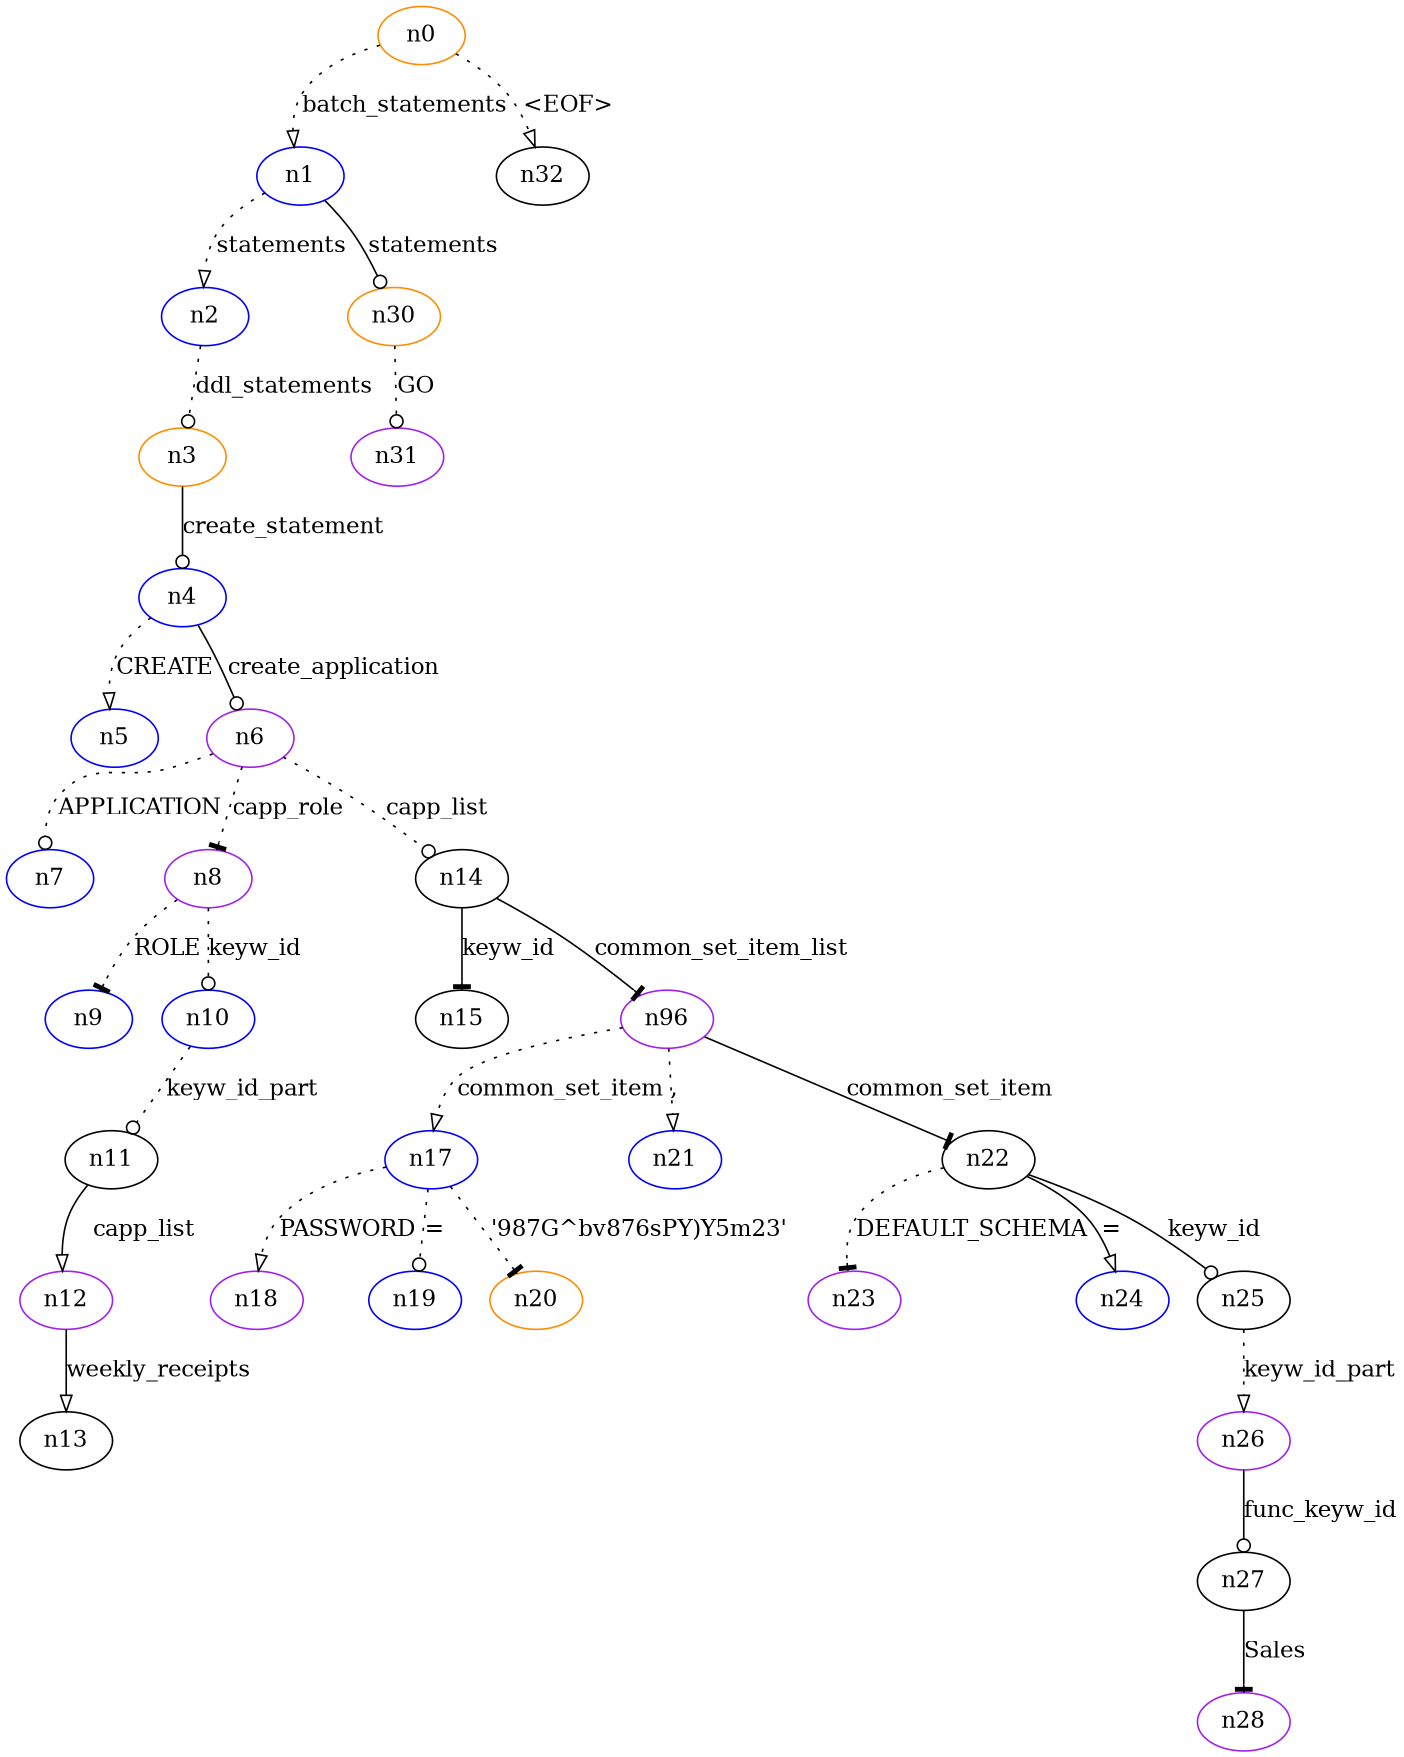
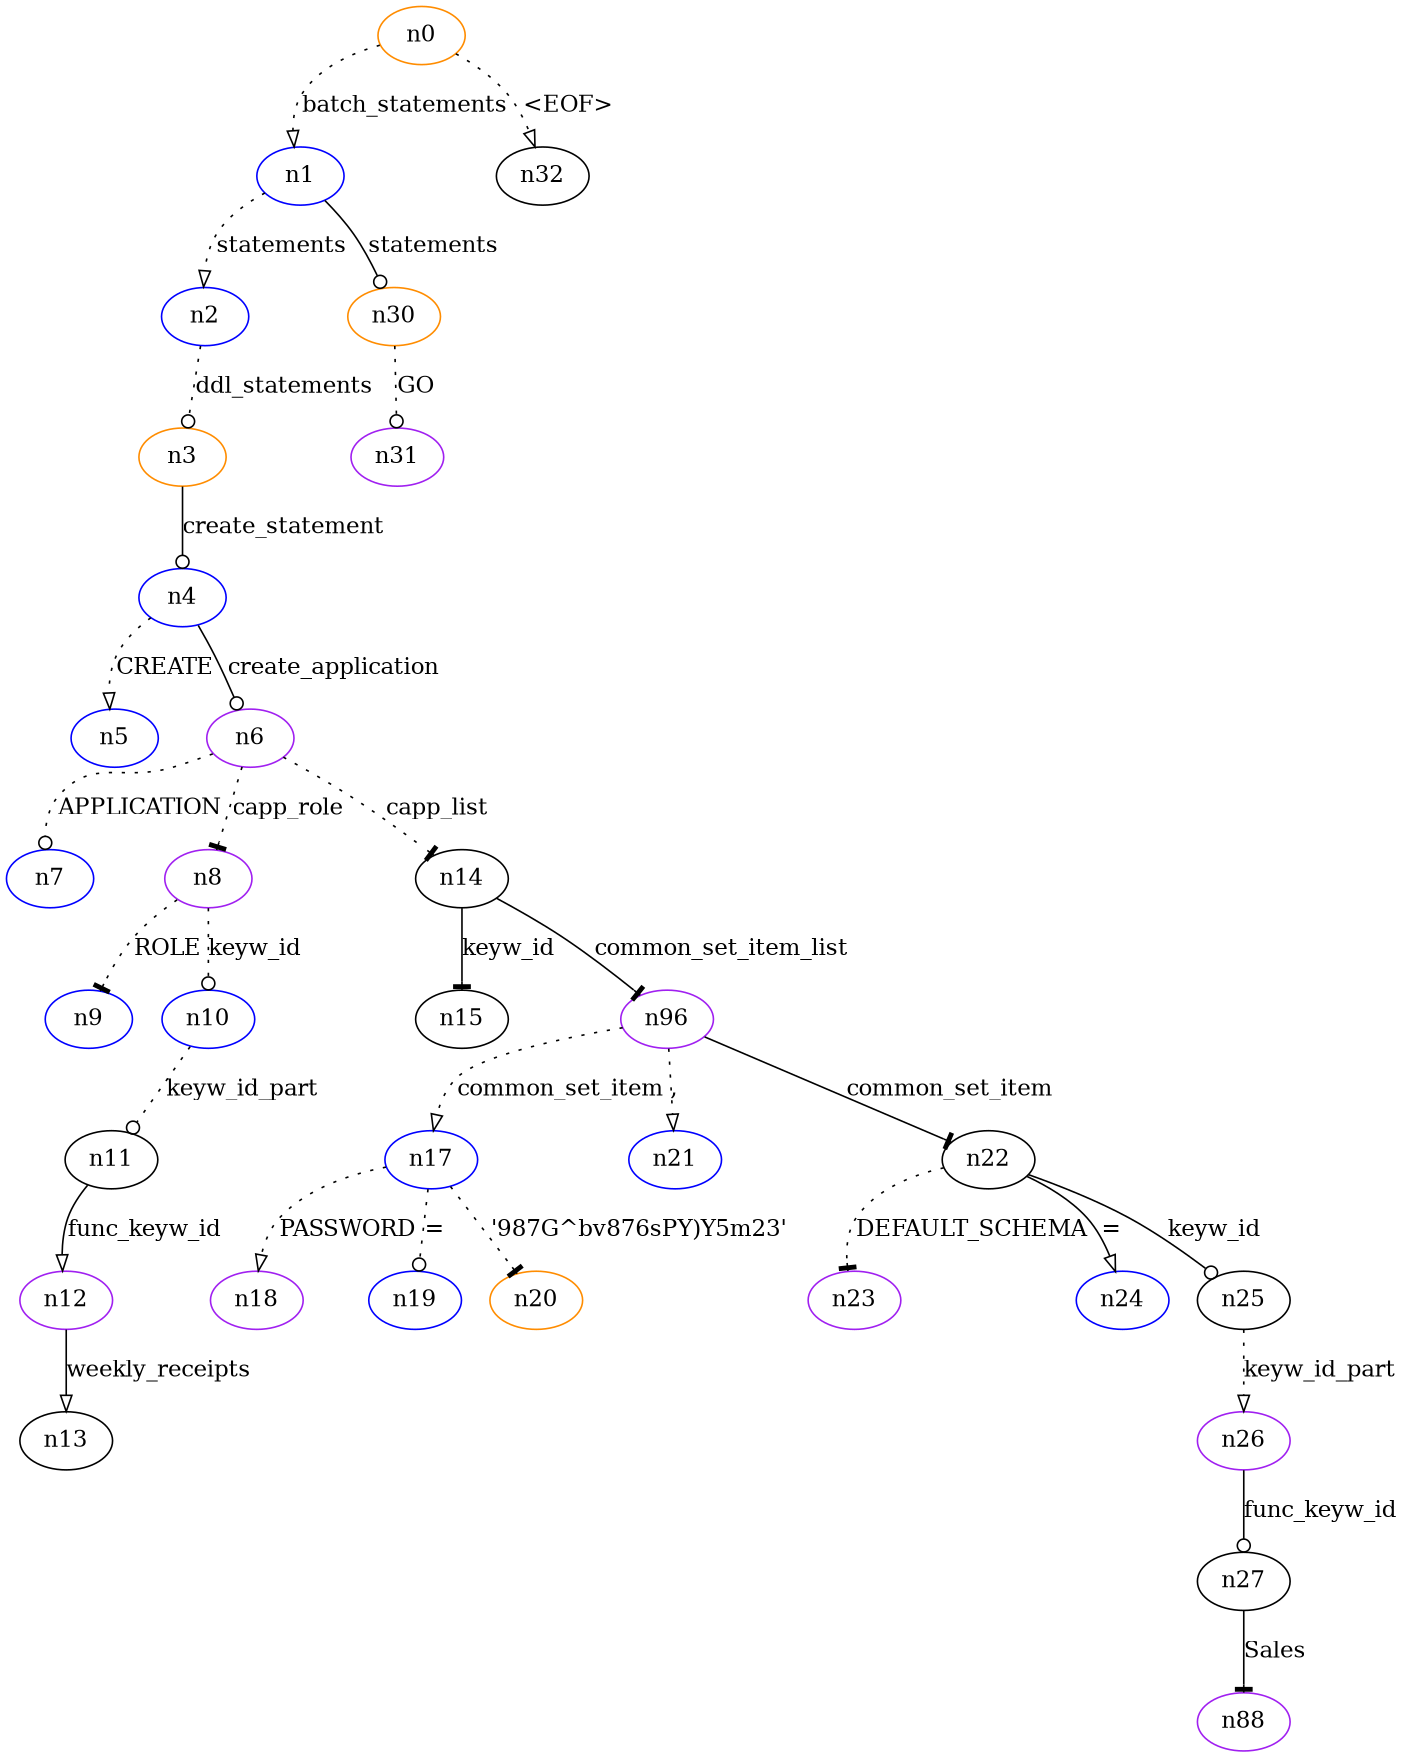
(355, 799) -> (355, 799)
(145, 1230) -> (145, 1230)
(1244, 1722) -> (1244, 1722)
